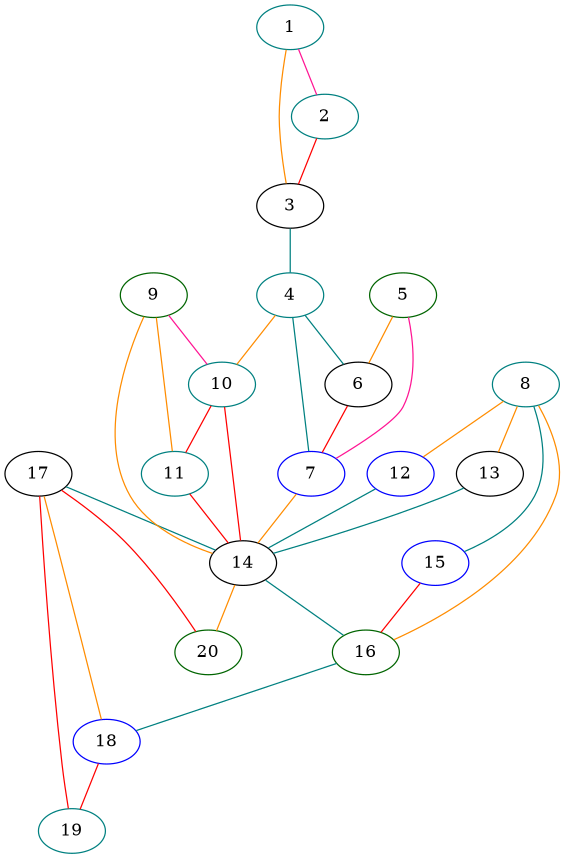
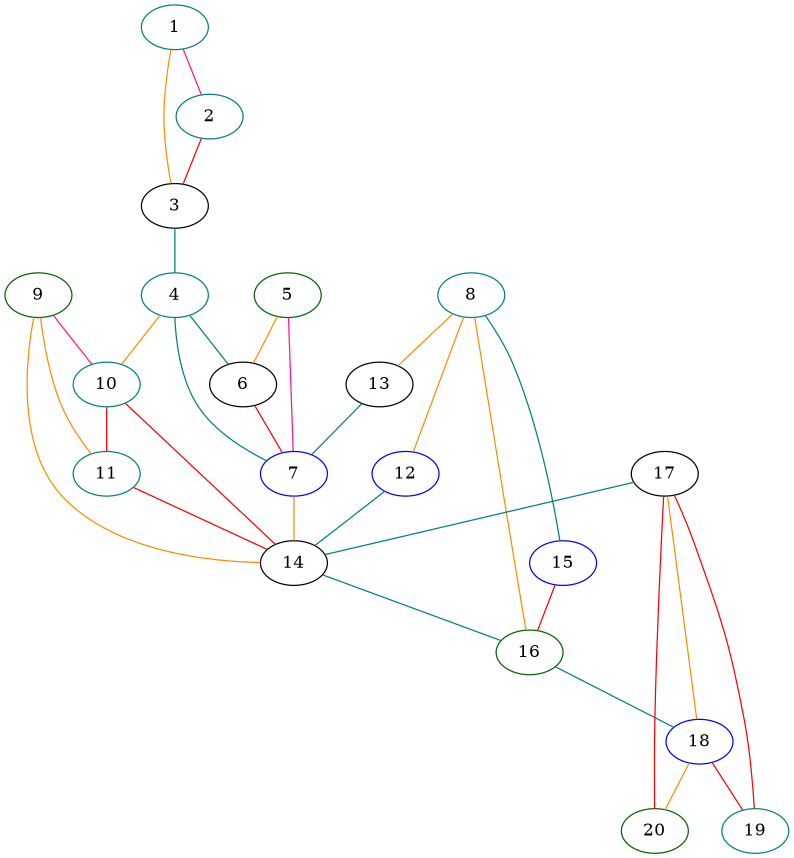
(369, 523) -> (337, 429)
(226, 608) -> (677, 786)
